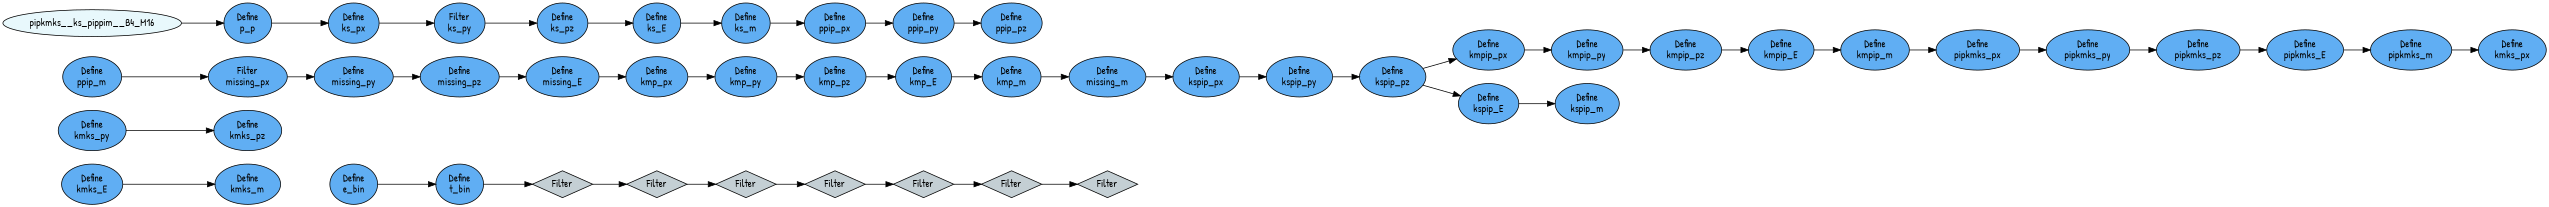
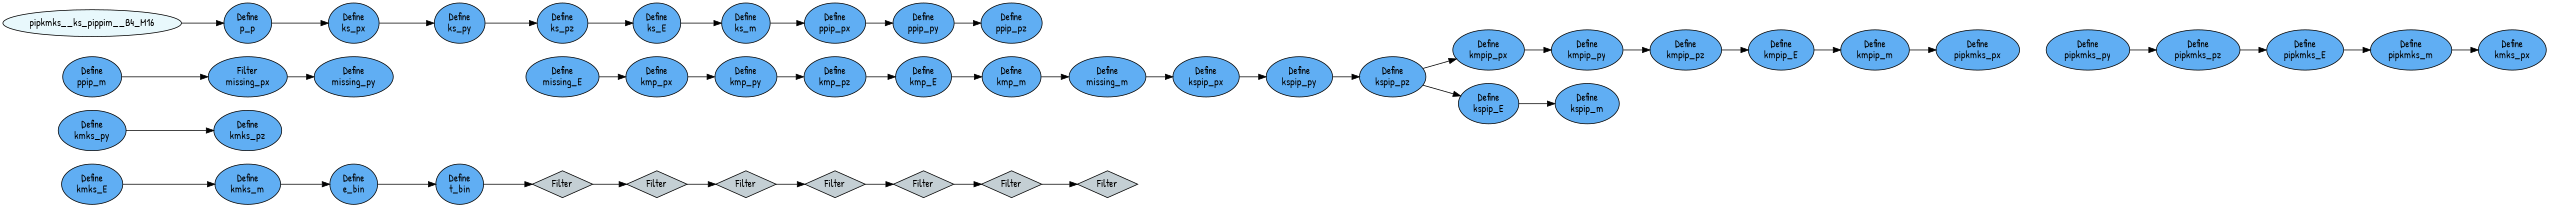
(460, 23) -> (460, 23)
(2029, 50) -> none
(460, 77) -> none
none -> (301, 184)
